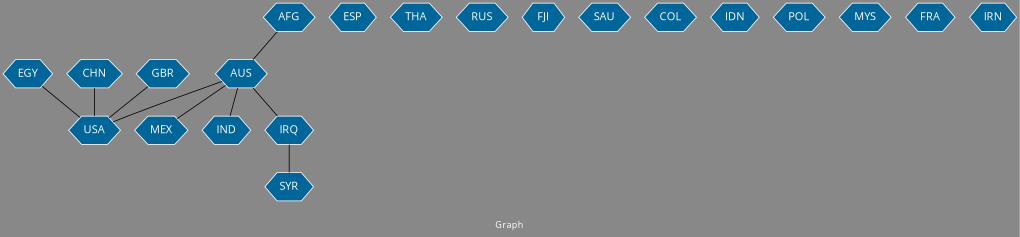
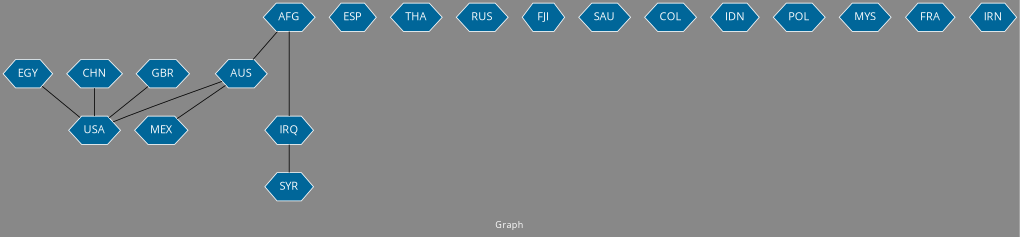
(265, 102) -> (289, 74)
(226, 130) -> none
